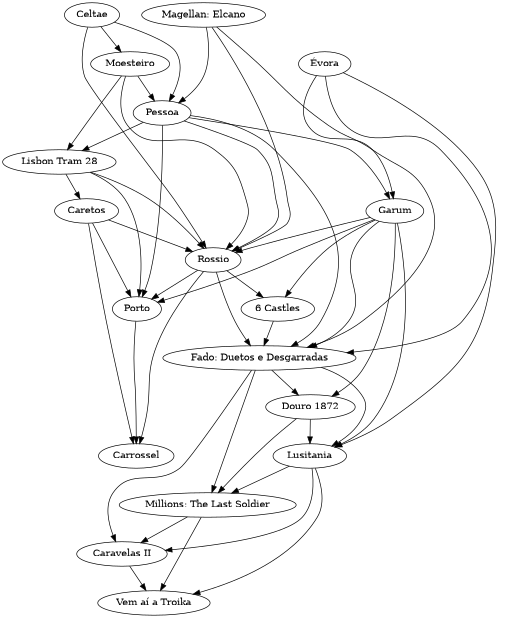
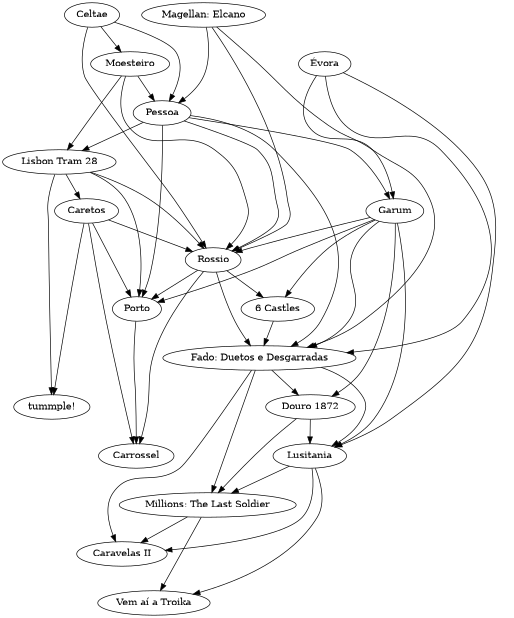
none -> (52, 407)
(136, 576) -> none
